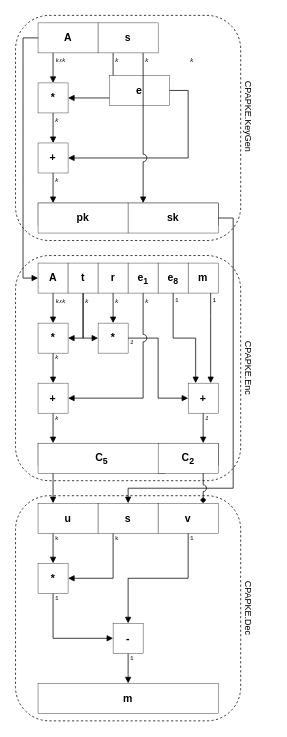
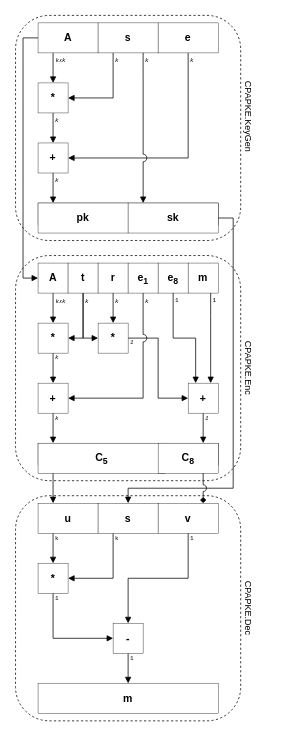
(139, 90) -> (188, 38)
(188, 458) -> (188, 458)
